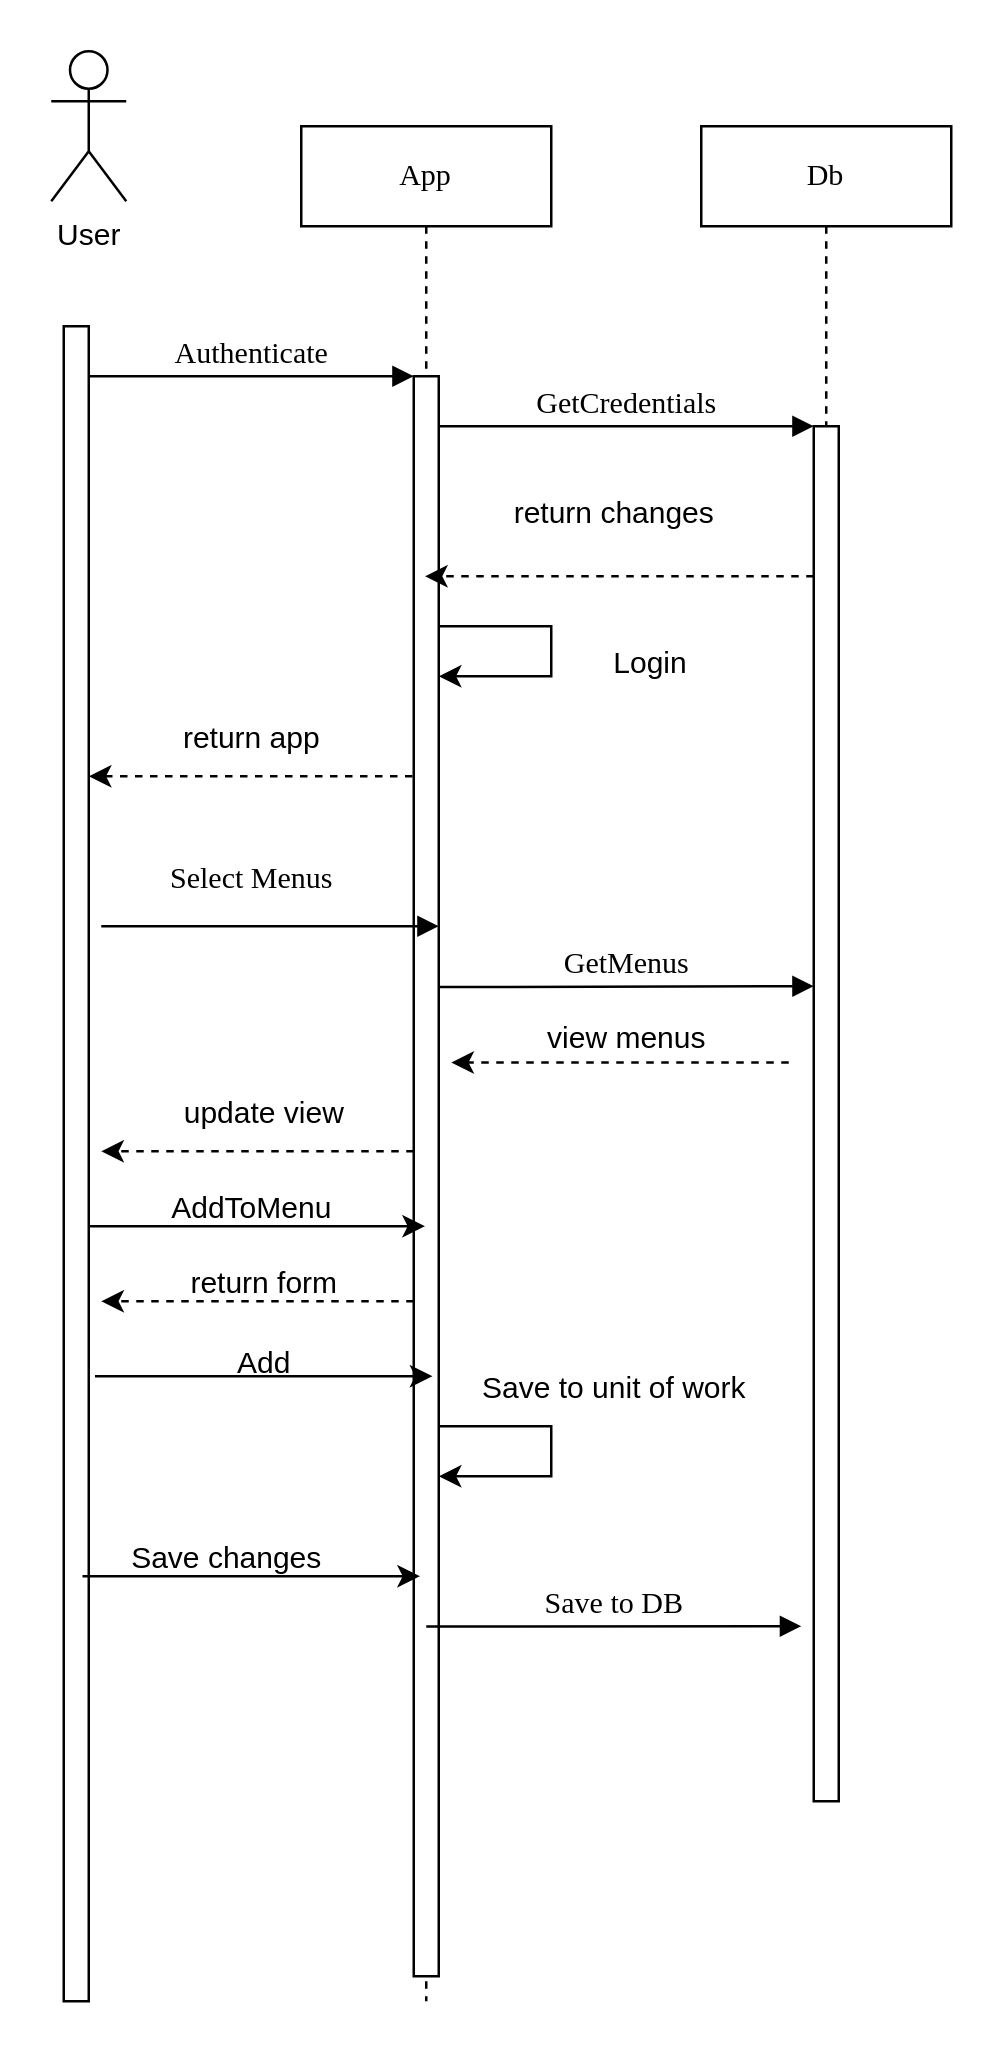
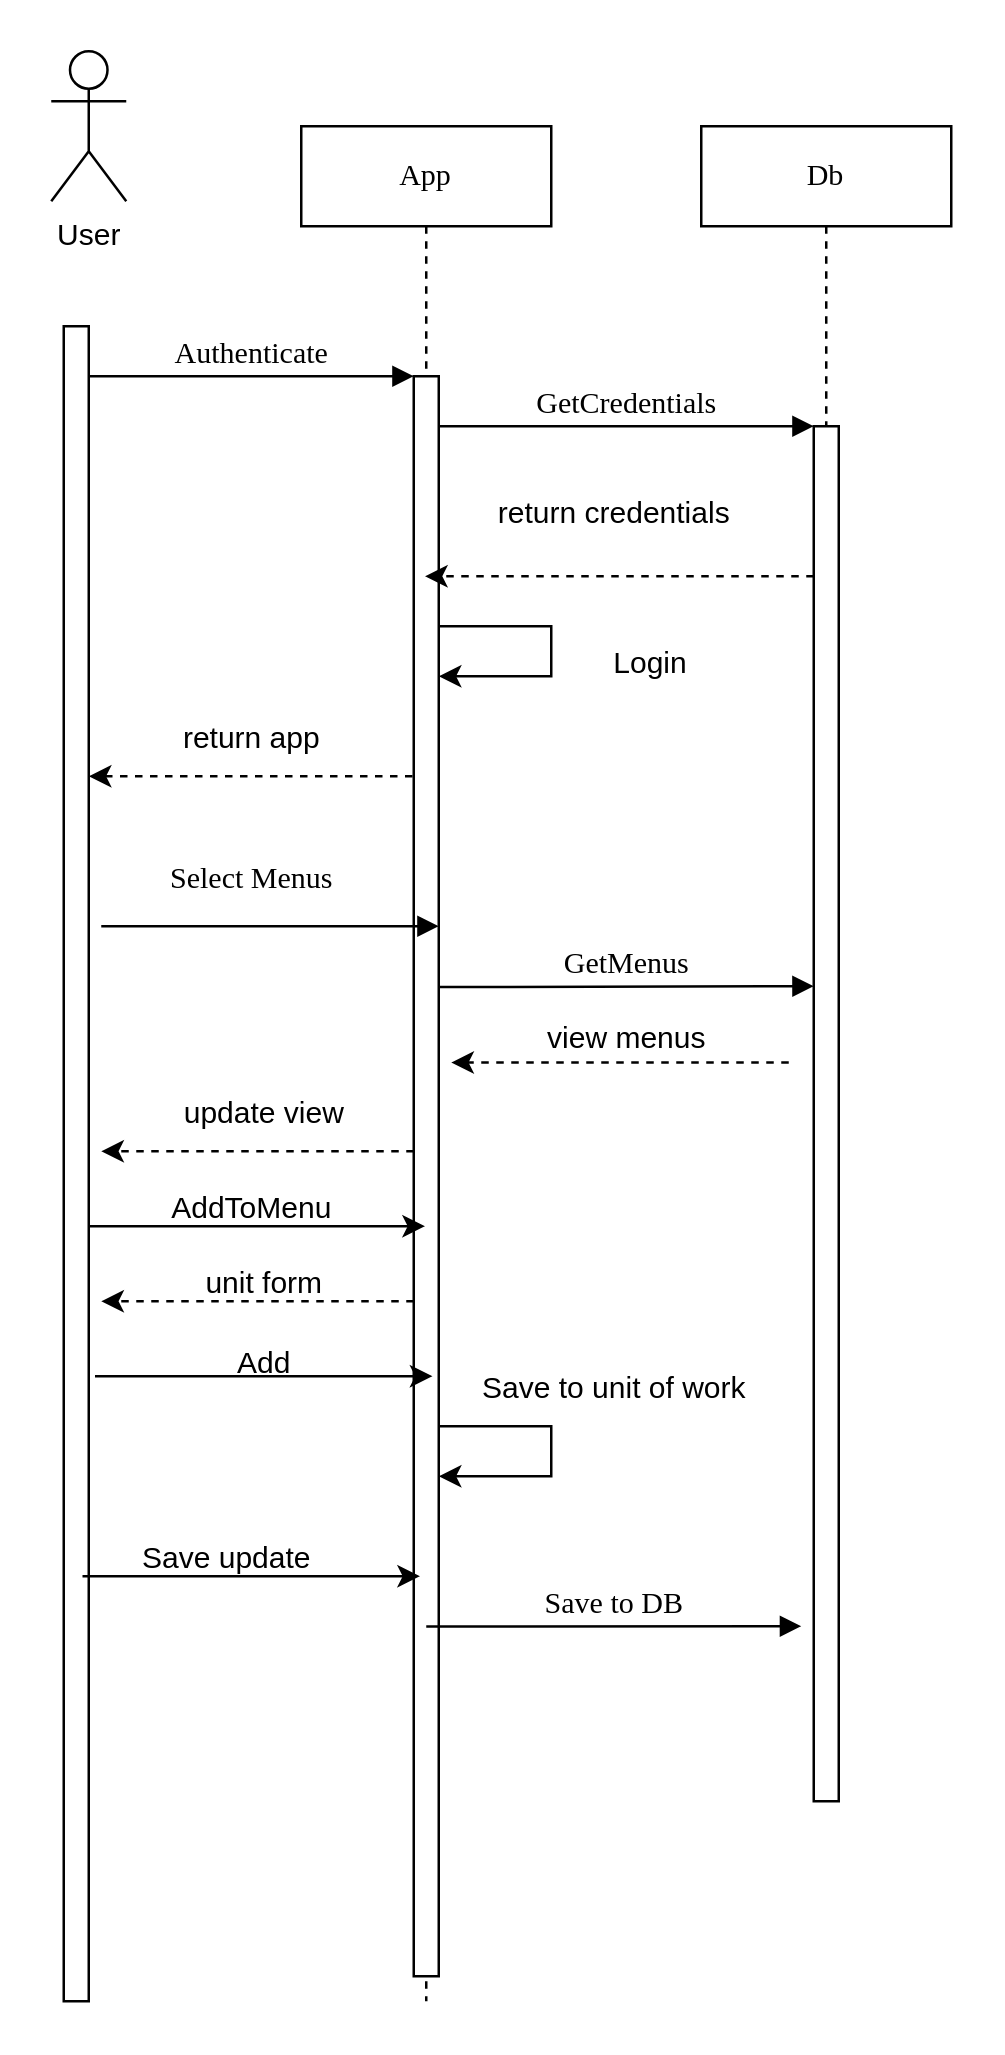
(615, 514) -> (615, 514)
(265, 1284) -> (265, 1284)
(228, 1559) -> (228, 1559)
